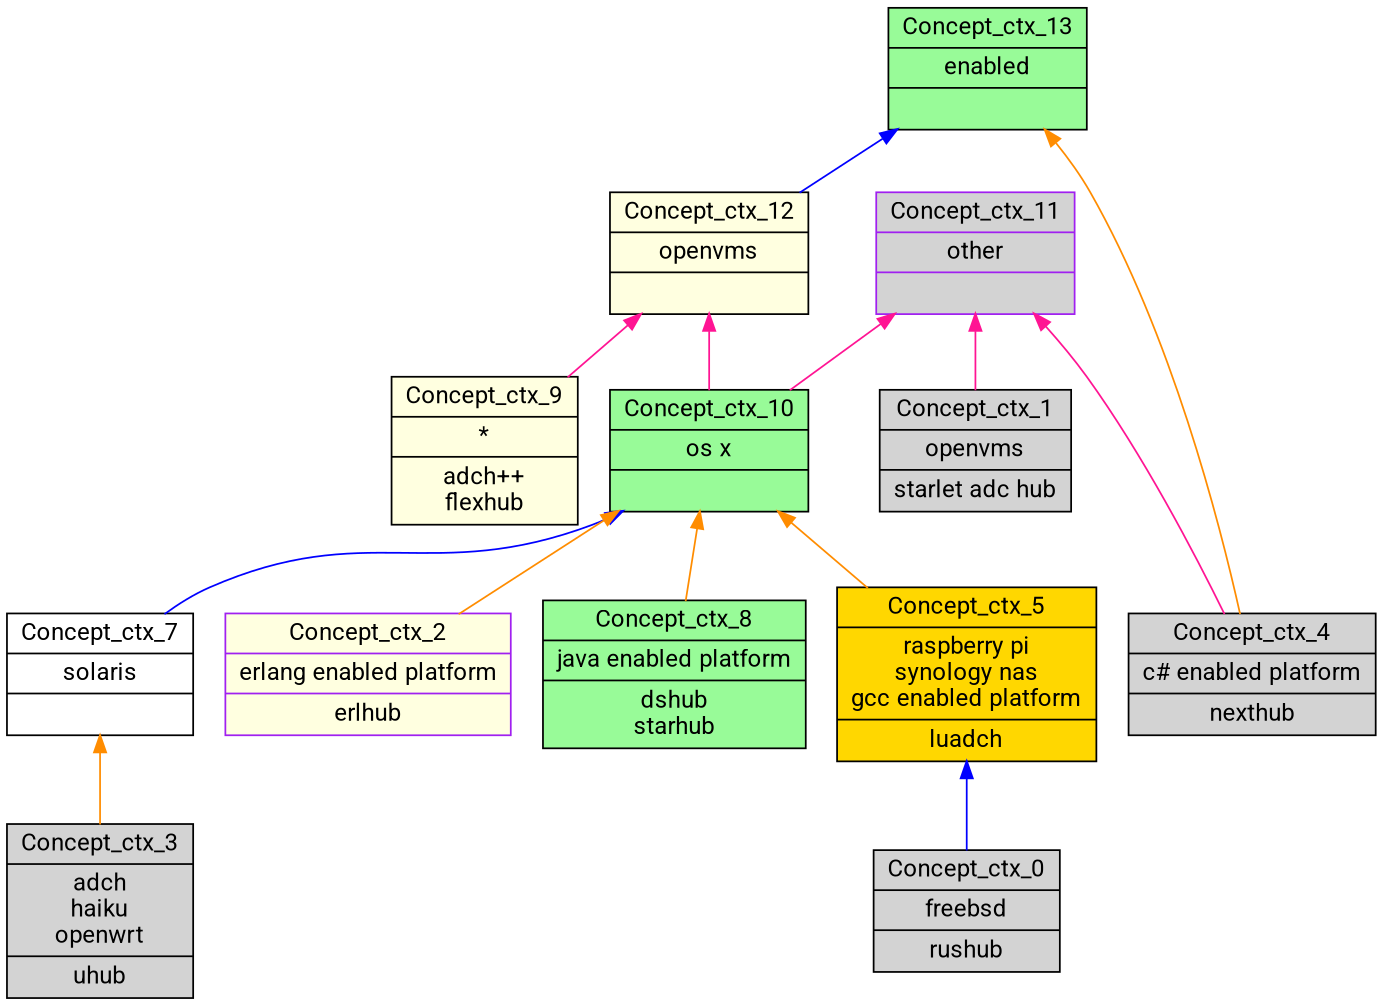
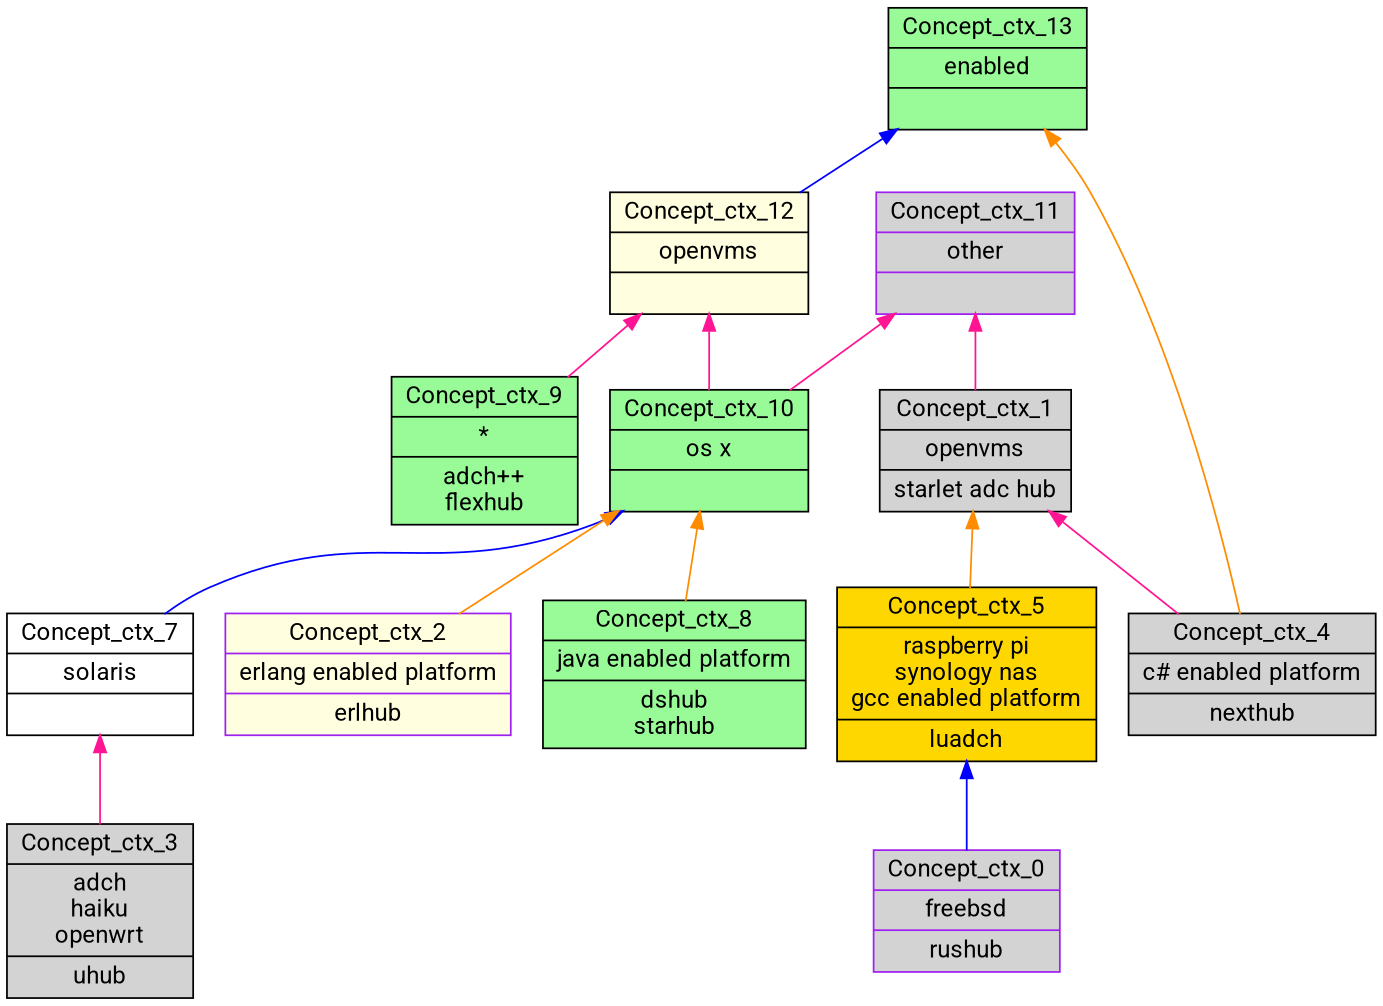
(485, 451) -> (485, 451)
(1144, 465) -> (1121, 568)
(829, 555) -> (971, 559)
(100, 789) -> (100, 789)
(967, 911) -> (967, 911)
